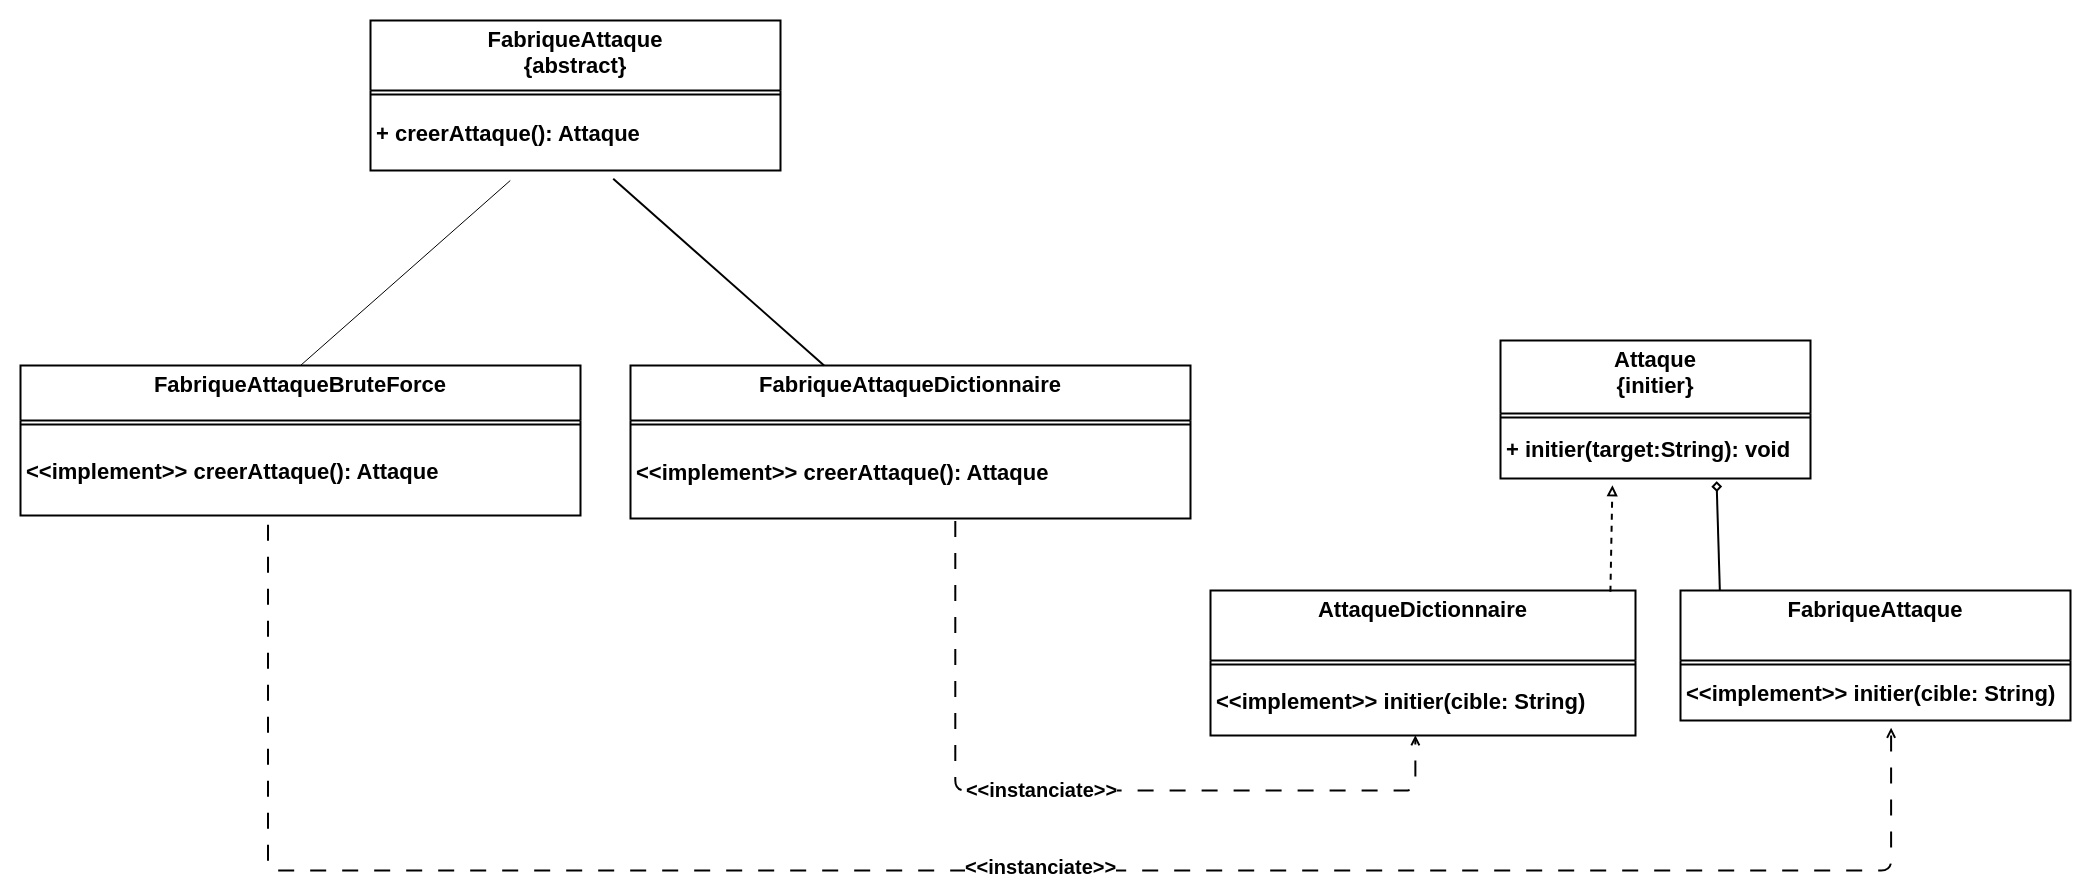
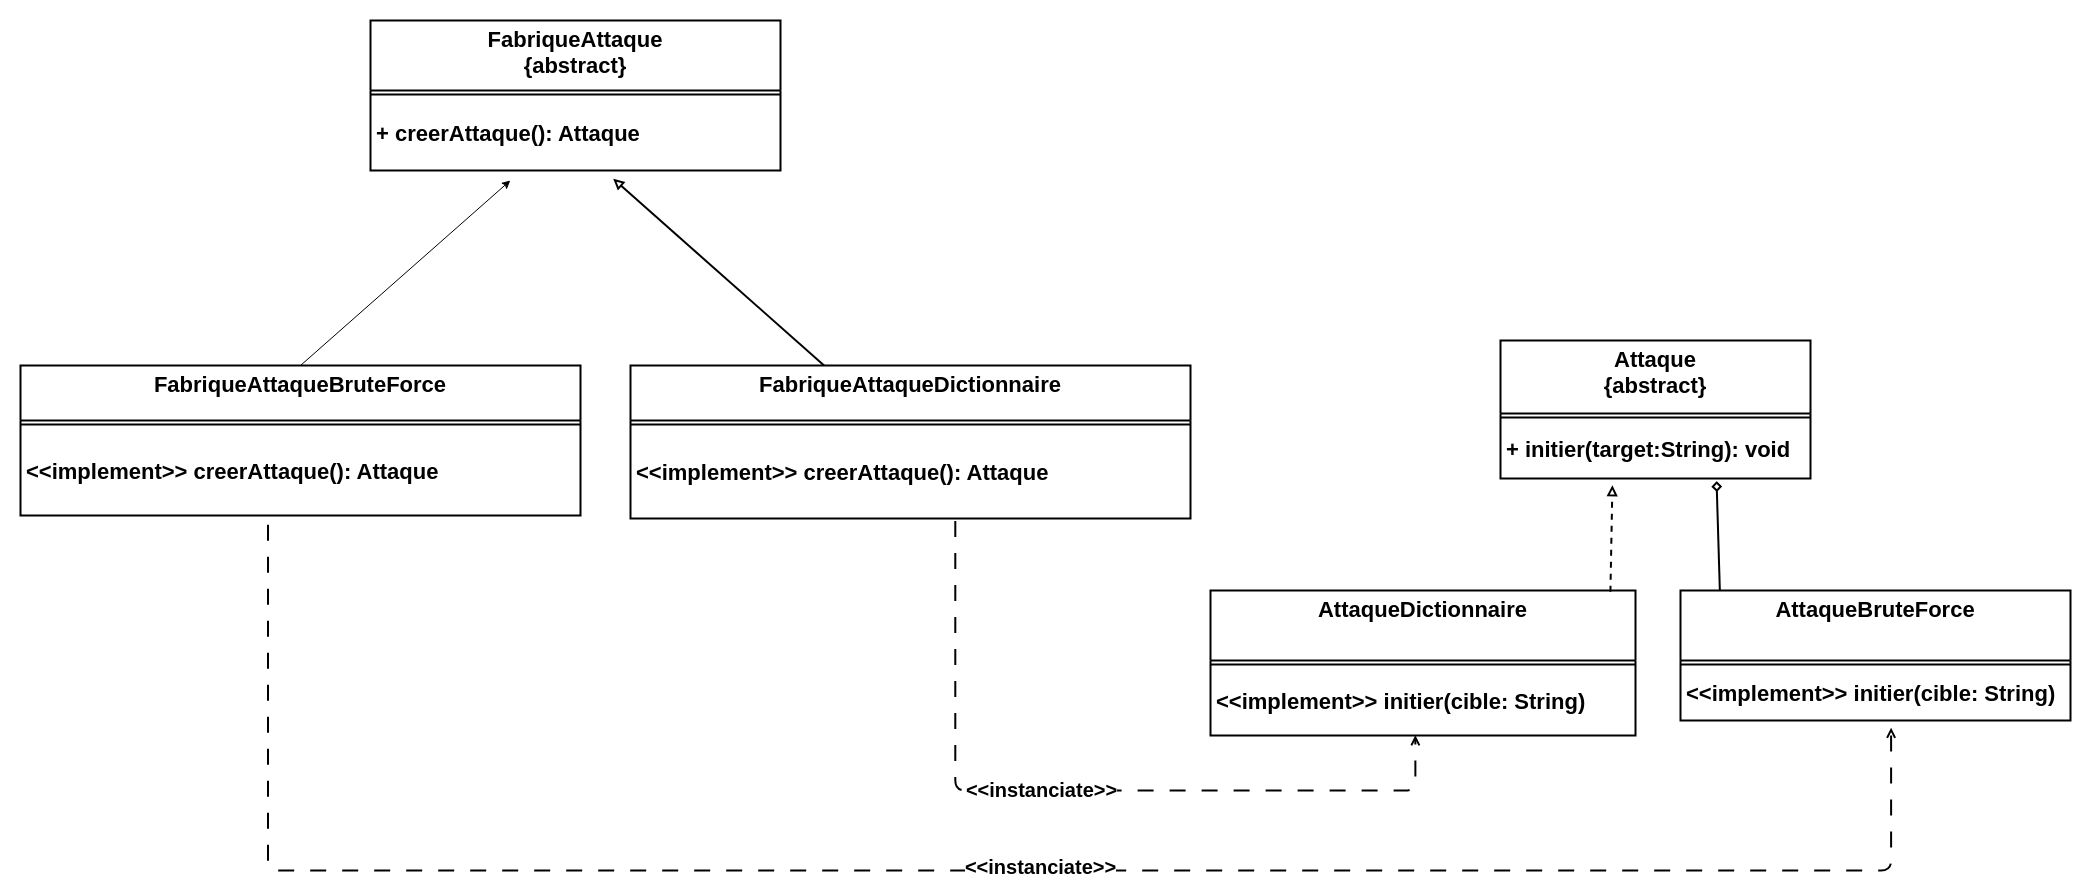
(618, 183) -> (622, 186)
(507, 184) -> (504, 186)
(1656, 374) -> (1656, 374)
(1876, 611) -> (1876, 611)
